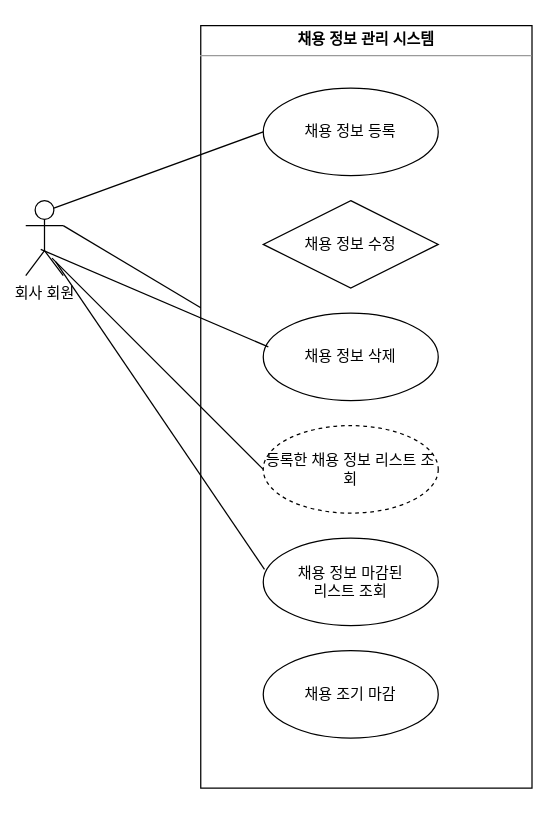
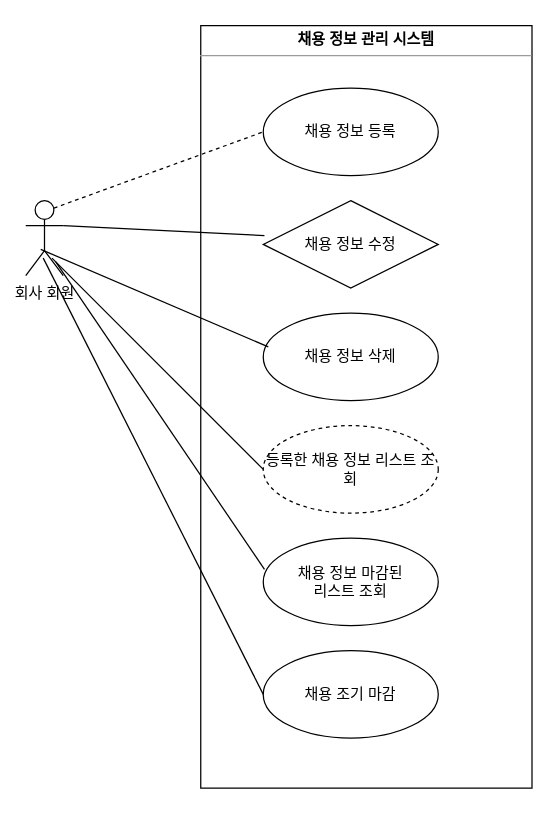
(158, 170) -> (158, 170)
(133, 267) -> (165, 231)
none -> (153, 476)
